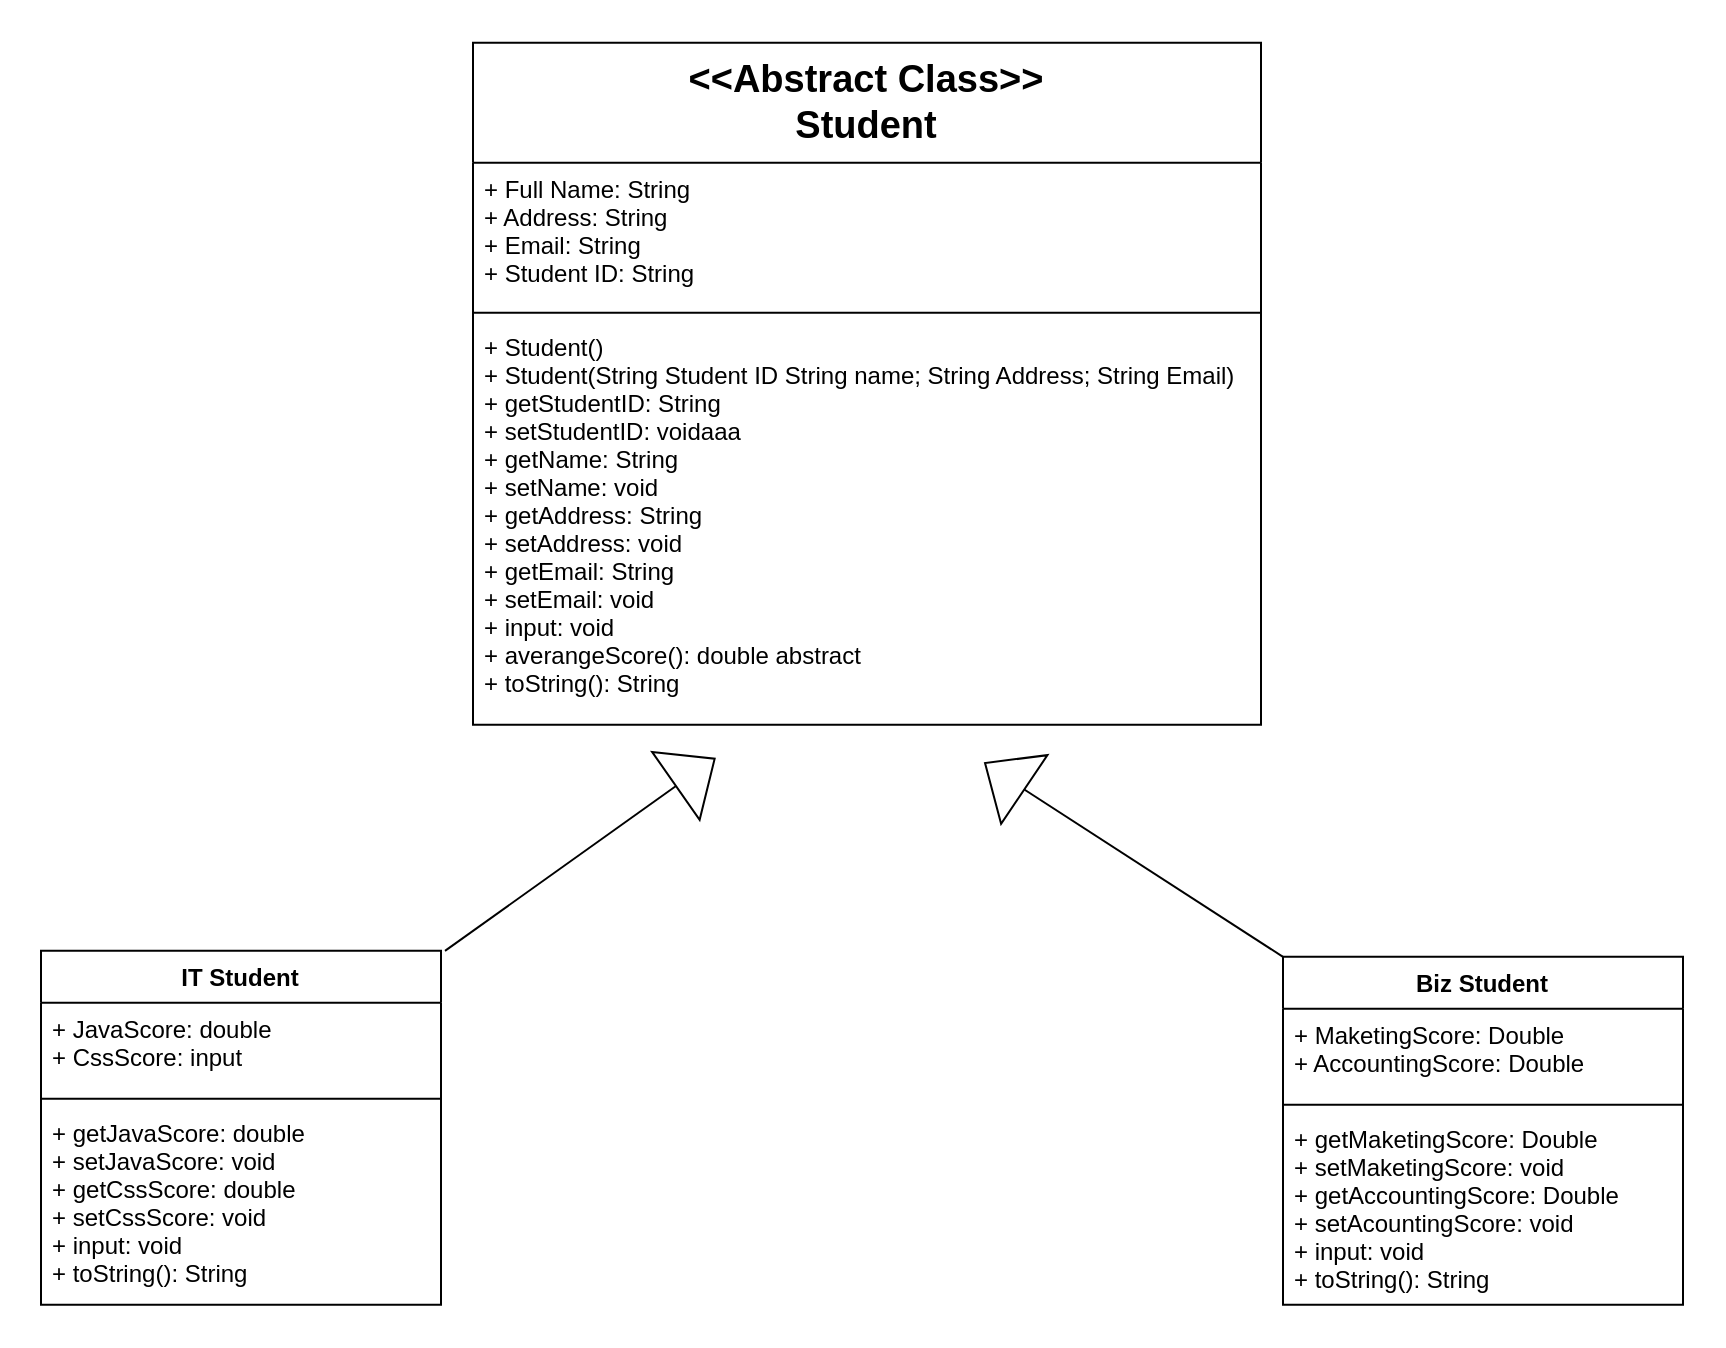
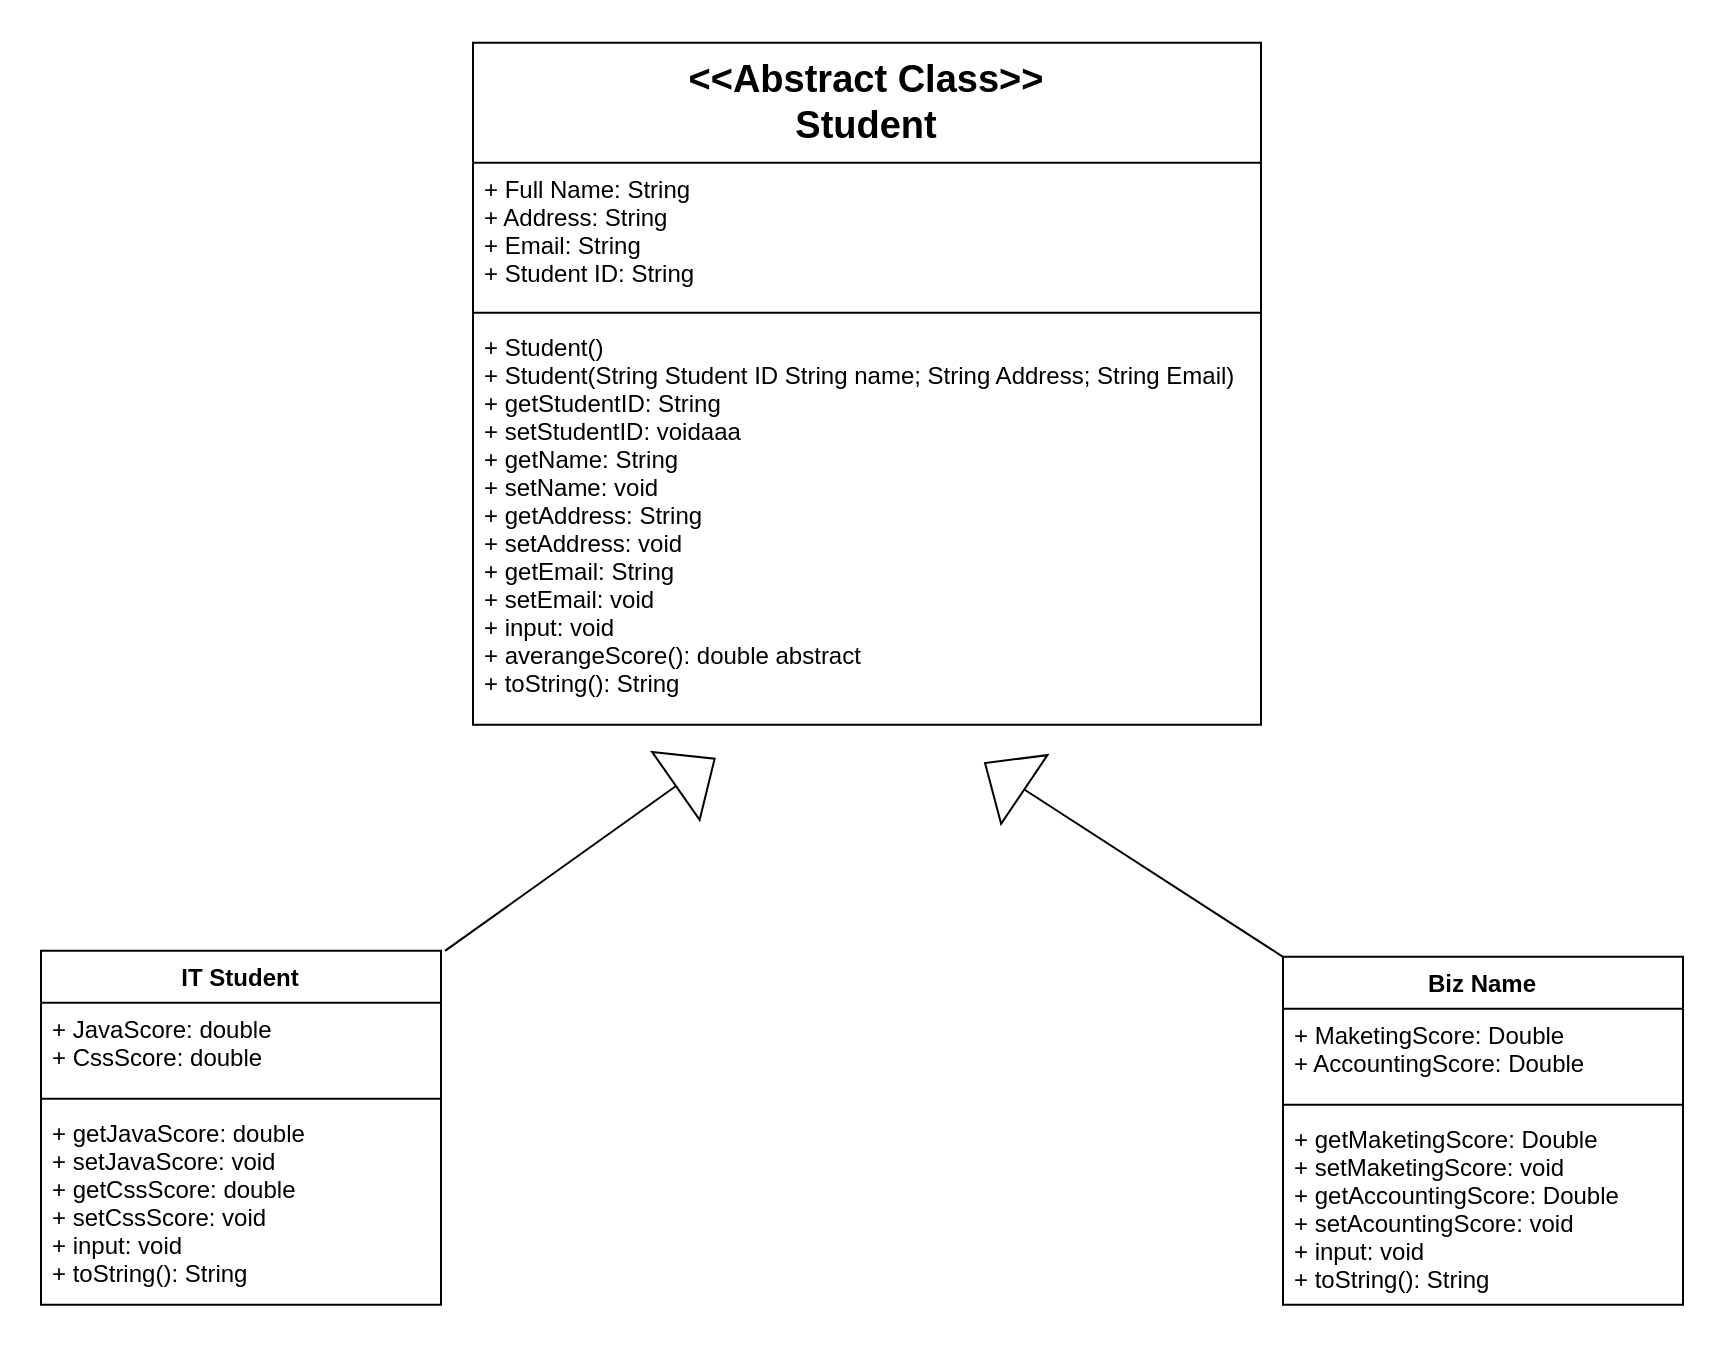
(1482, 984) -> (1482, 984)
(167, 1030) -> (167, 1030)
